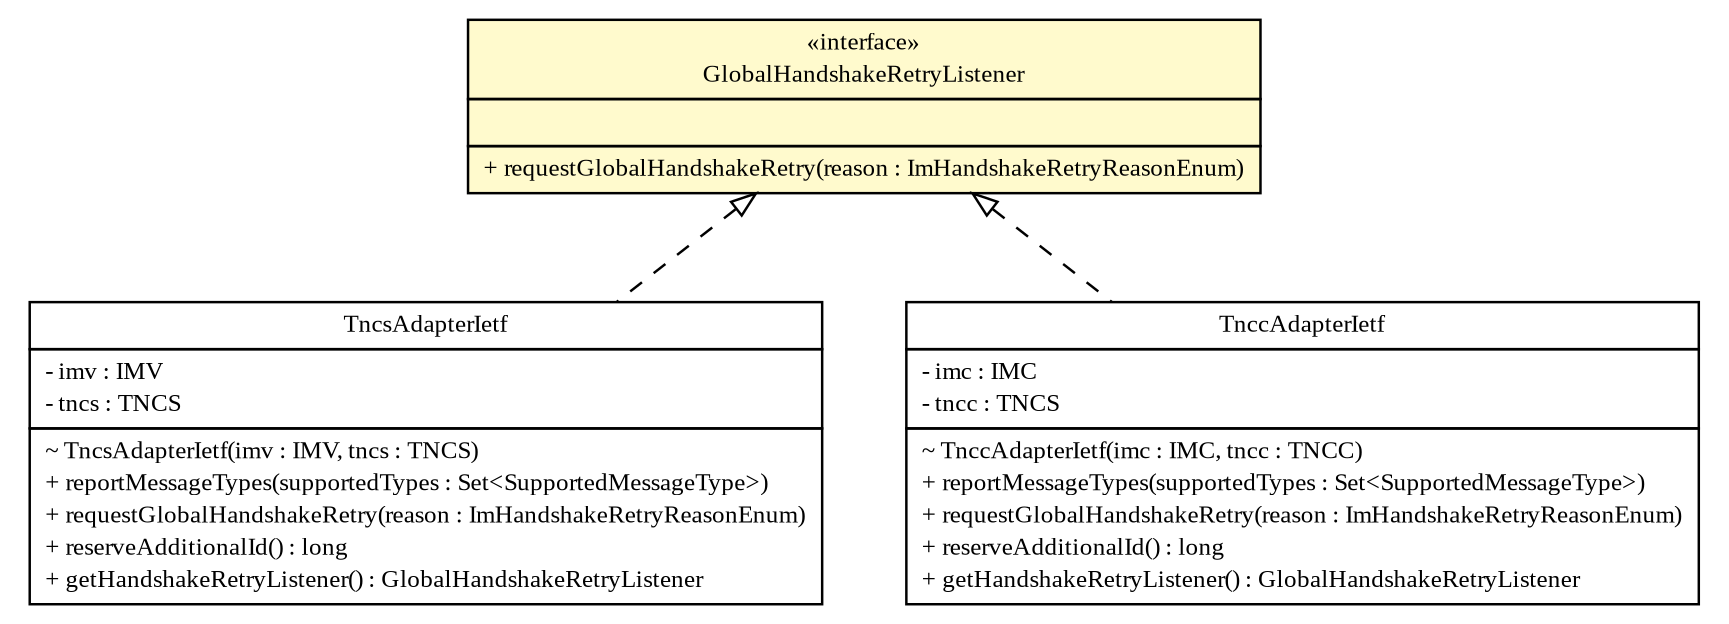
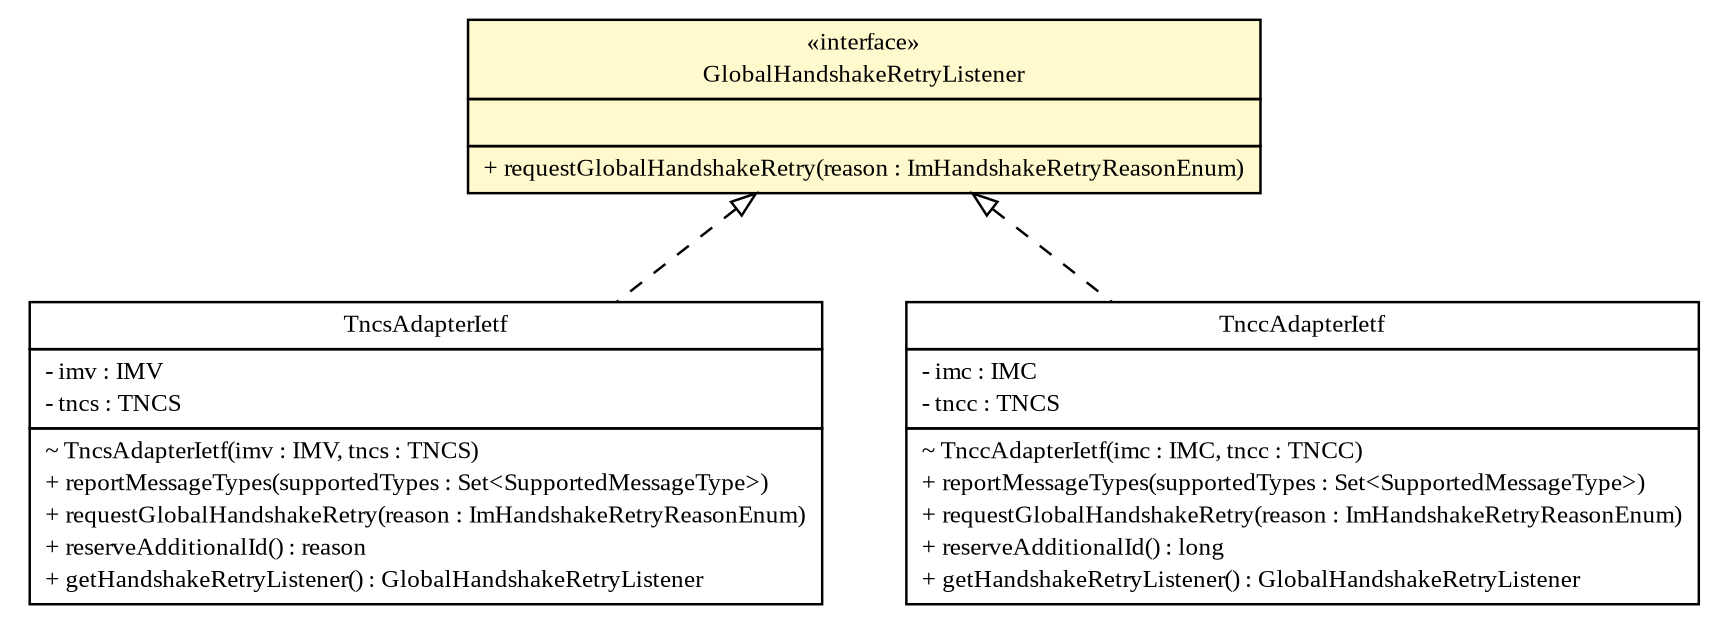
(197, 547) -> (207, 547)
